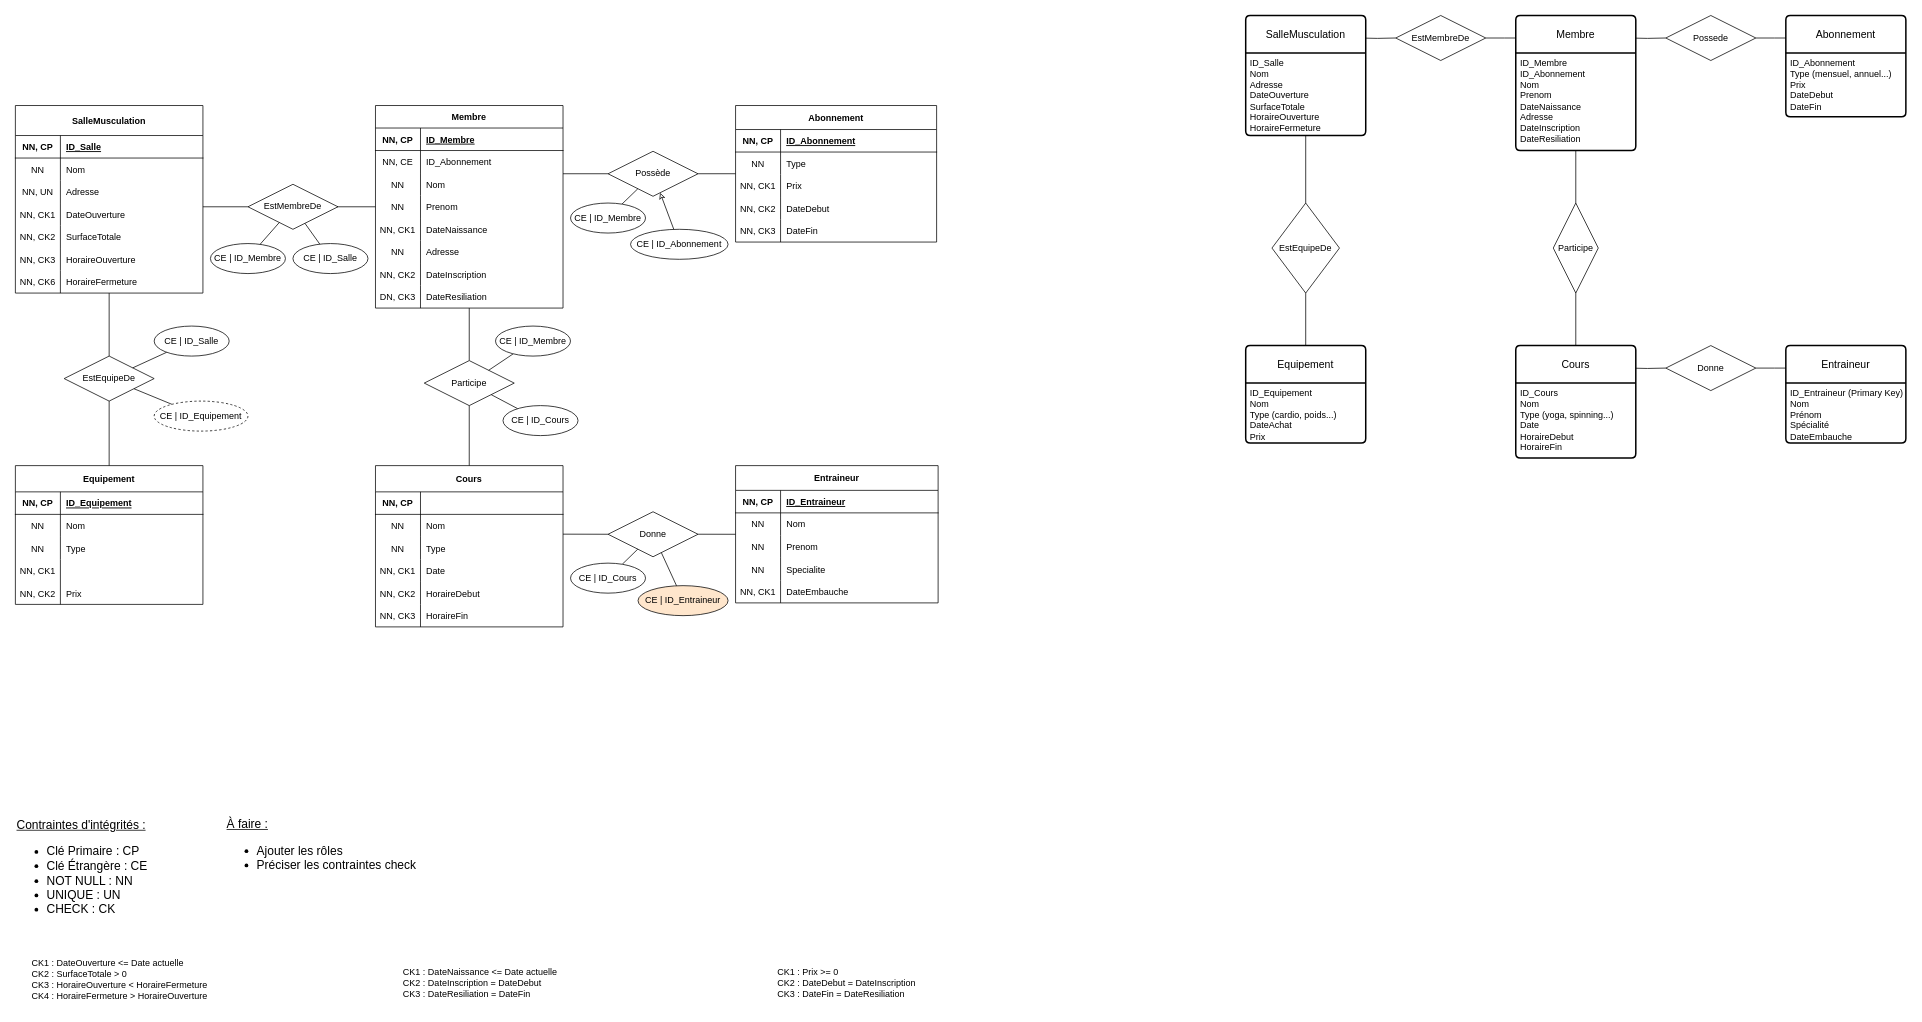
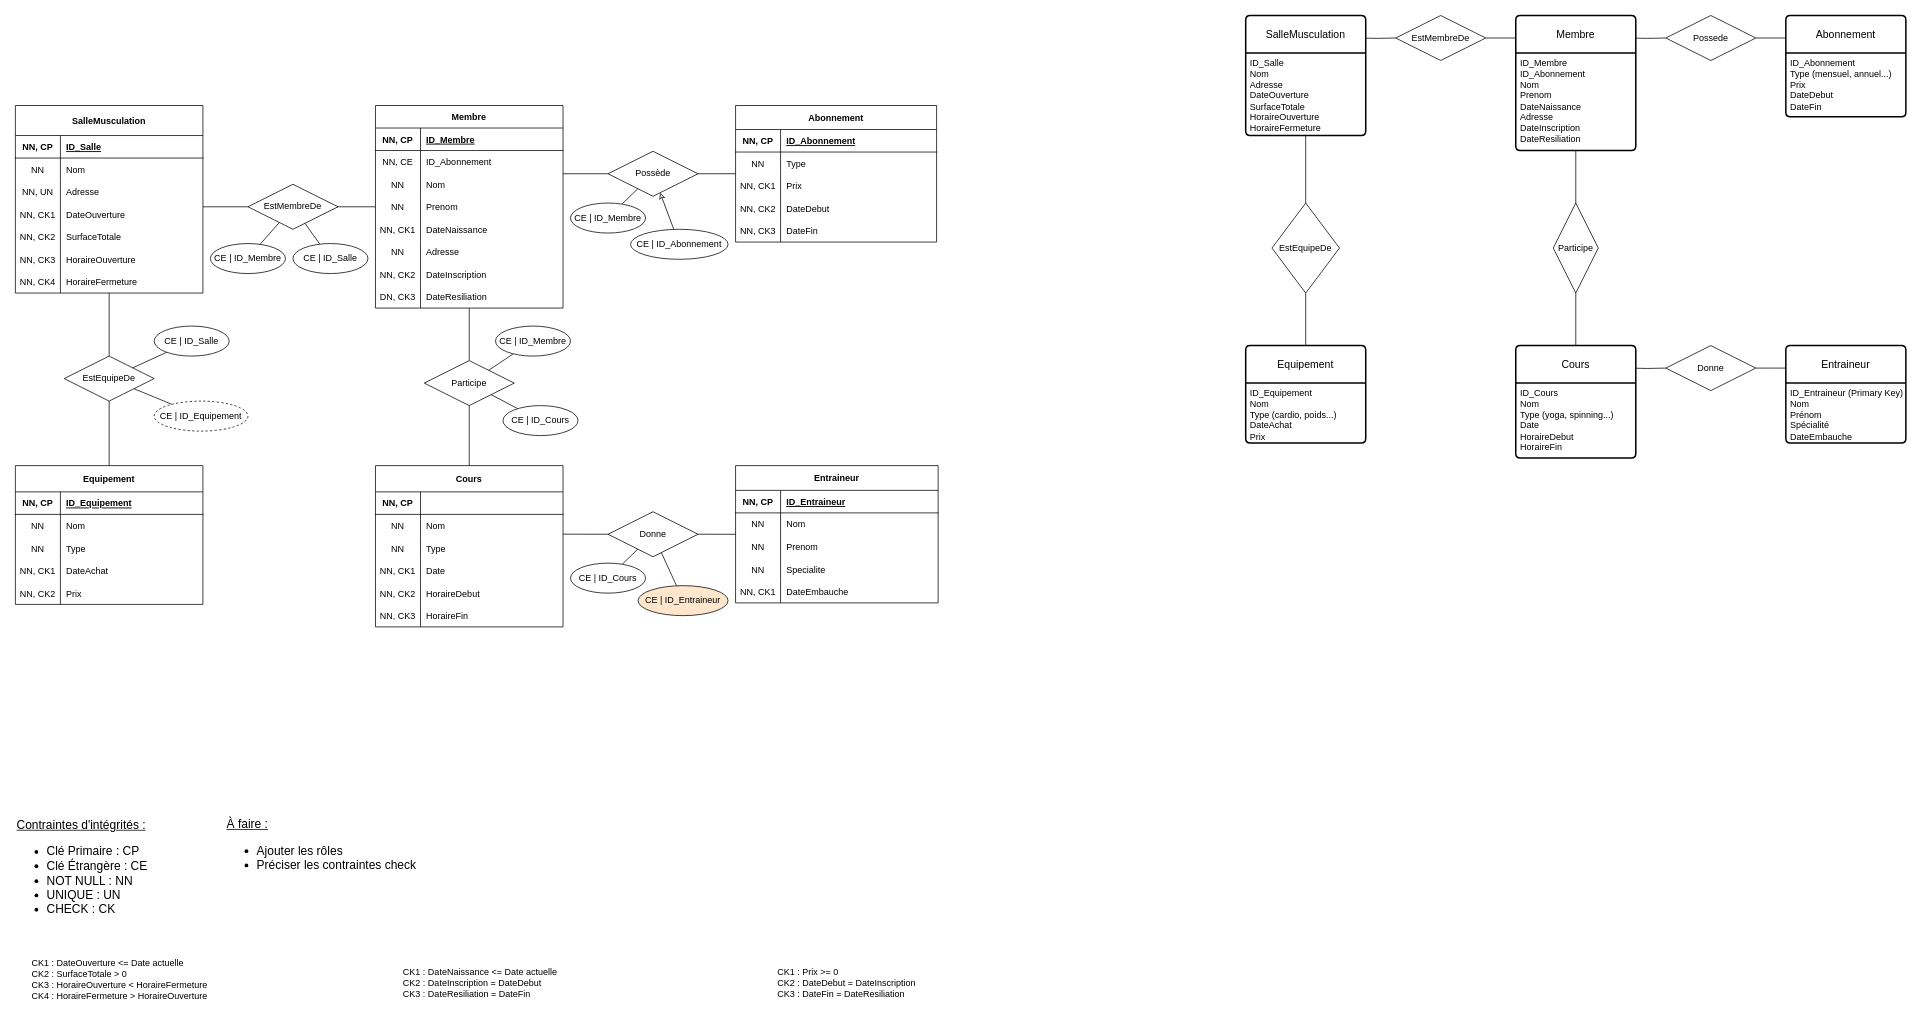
(38, 282) -> (38, 282)
none -> (132, 570)
